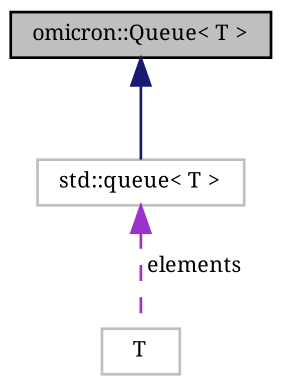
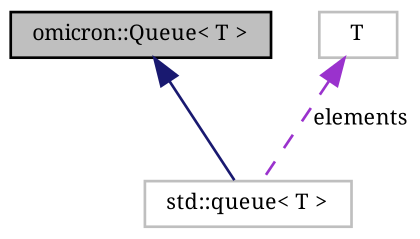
(141, 280) -> (296, 131)
